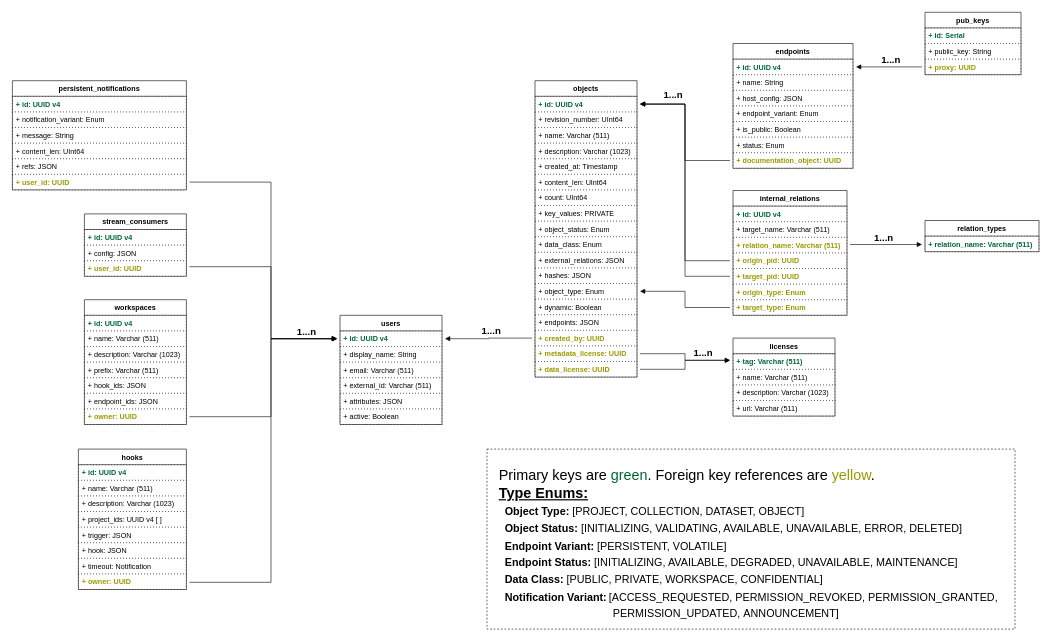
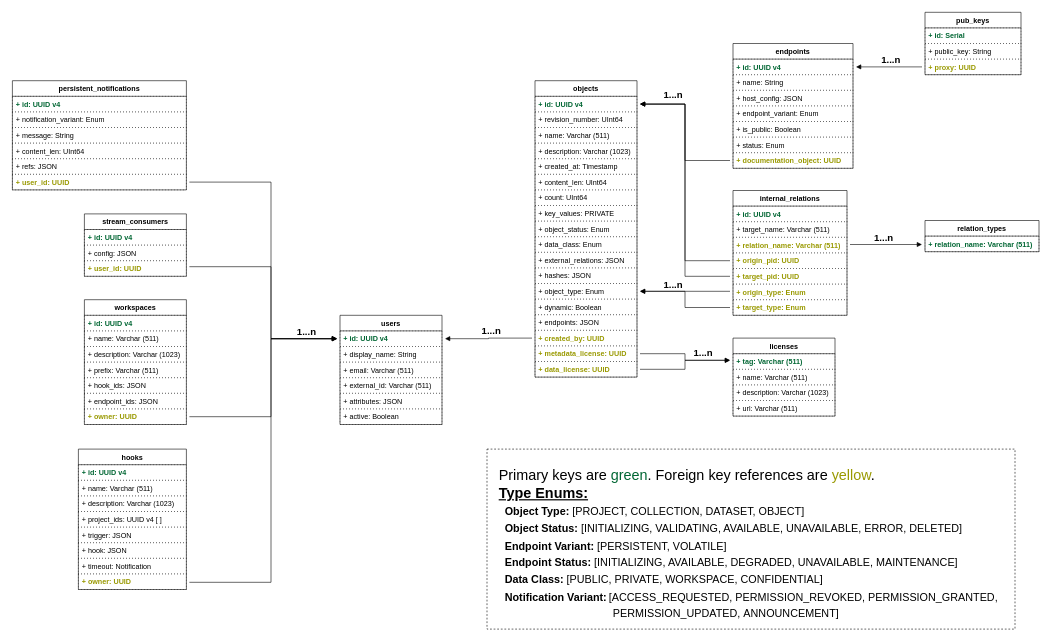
none -> (708, 291)
